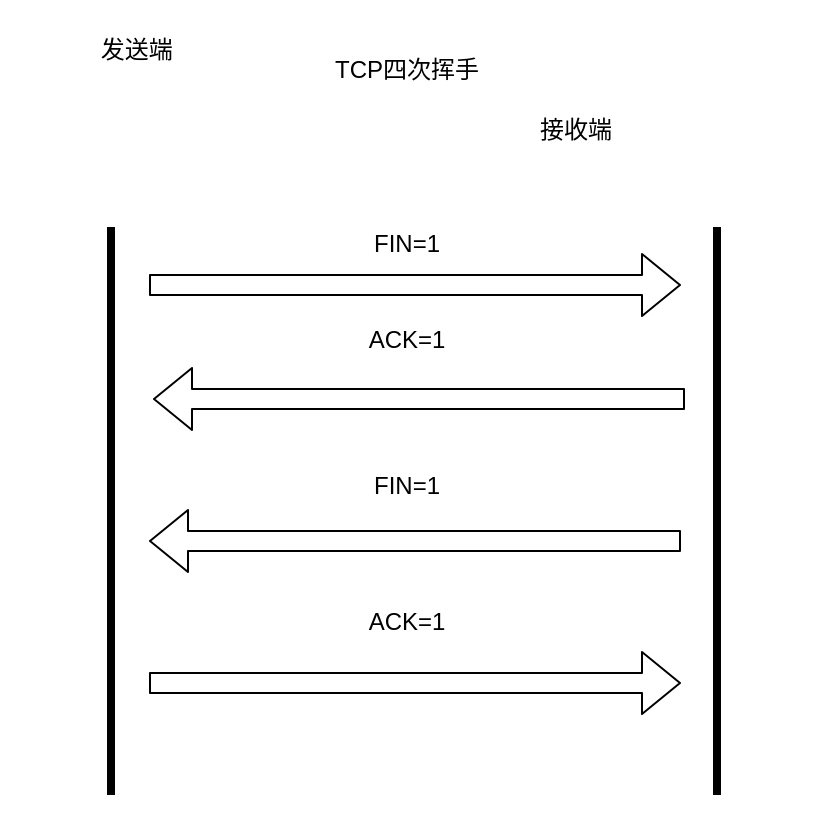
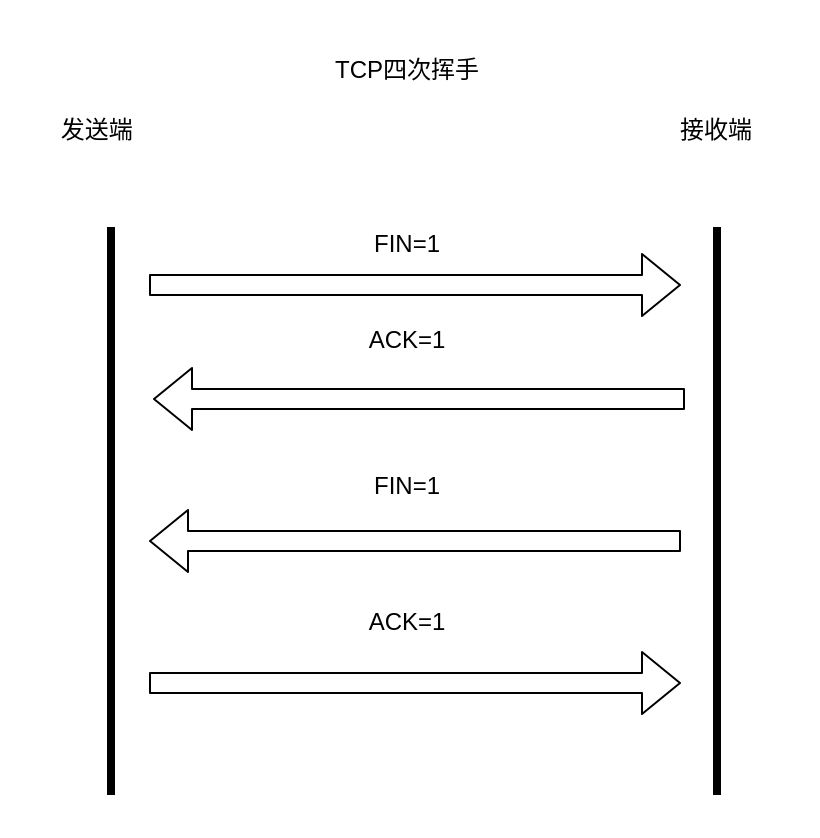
(141, 51) -> (101, 131)
(577, 131) -> (717, 131)
